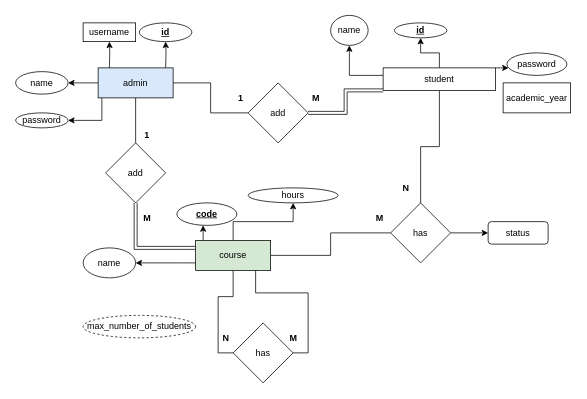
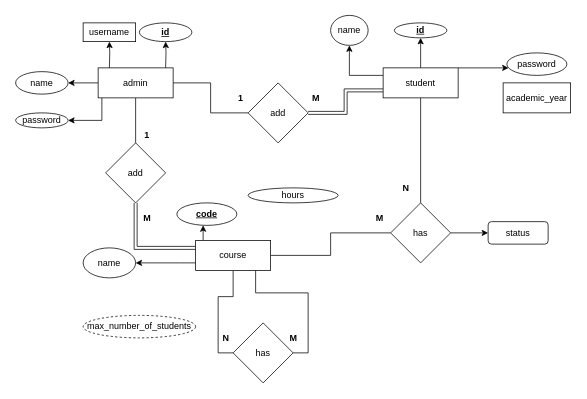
(439, 79) -> (420, 83)
(135, 83) -> (135, 83)
(263, 222) -> none
(233, 255) -> (233, 255)
